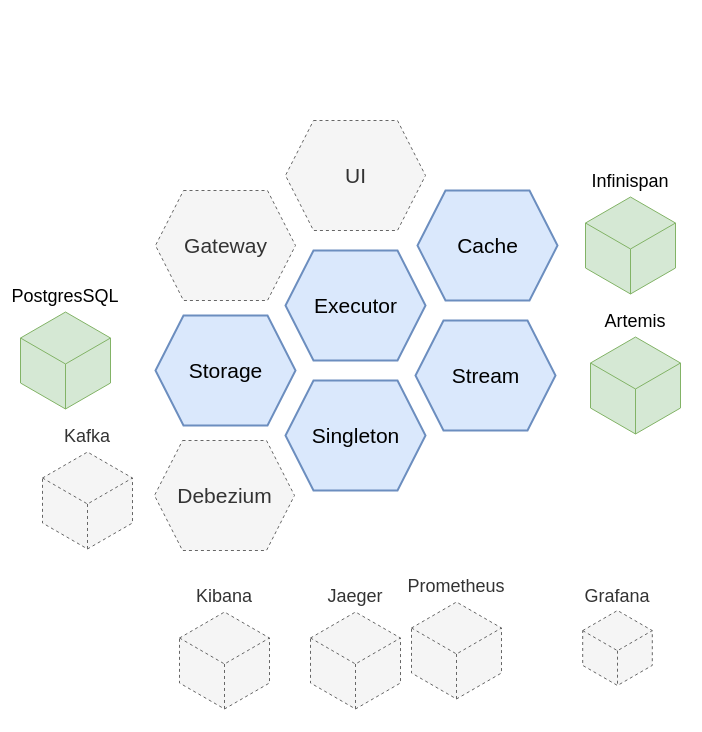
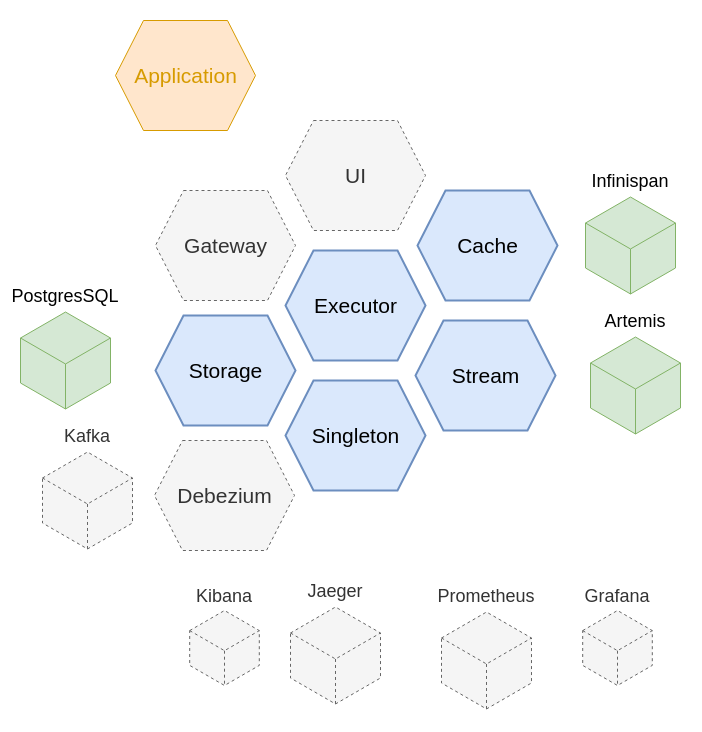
none -> (186, 76)
(457, 651) -> (487, 661)
(225, 661) -> (225, 648)
(356, 661) -> (336, 656)
